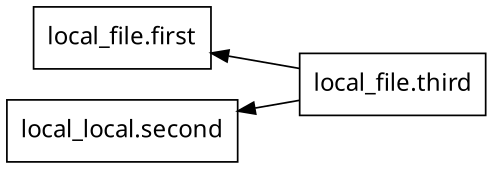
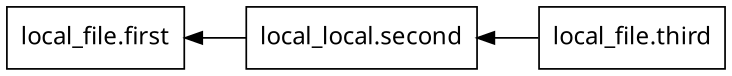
(264, 62) -> (224, 38)
